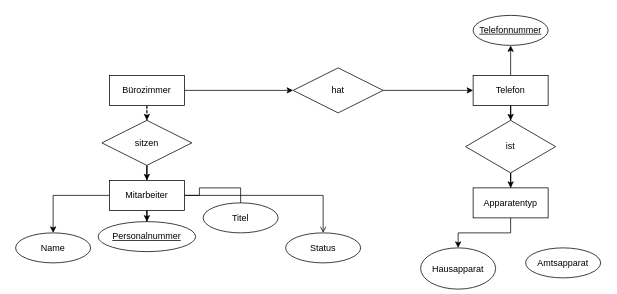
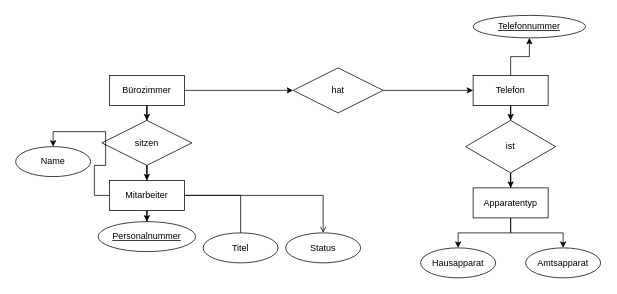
(510, 30) -> (529, 27)
(147, 107) -> (147, 107)
(240, 218) -> (240, 248)
none -> (563, 241)
(53, 248) -> (53, 162)
(458, 269) -> (458, 263)
